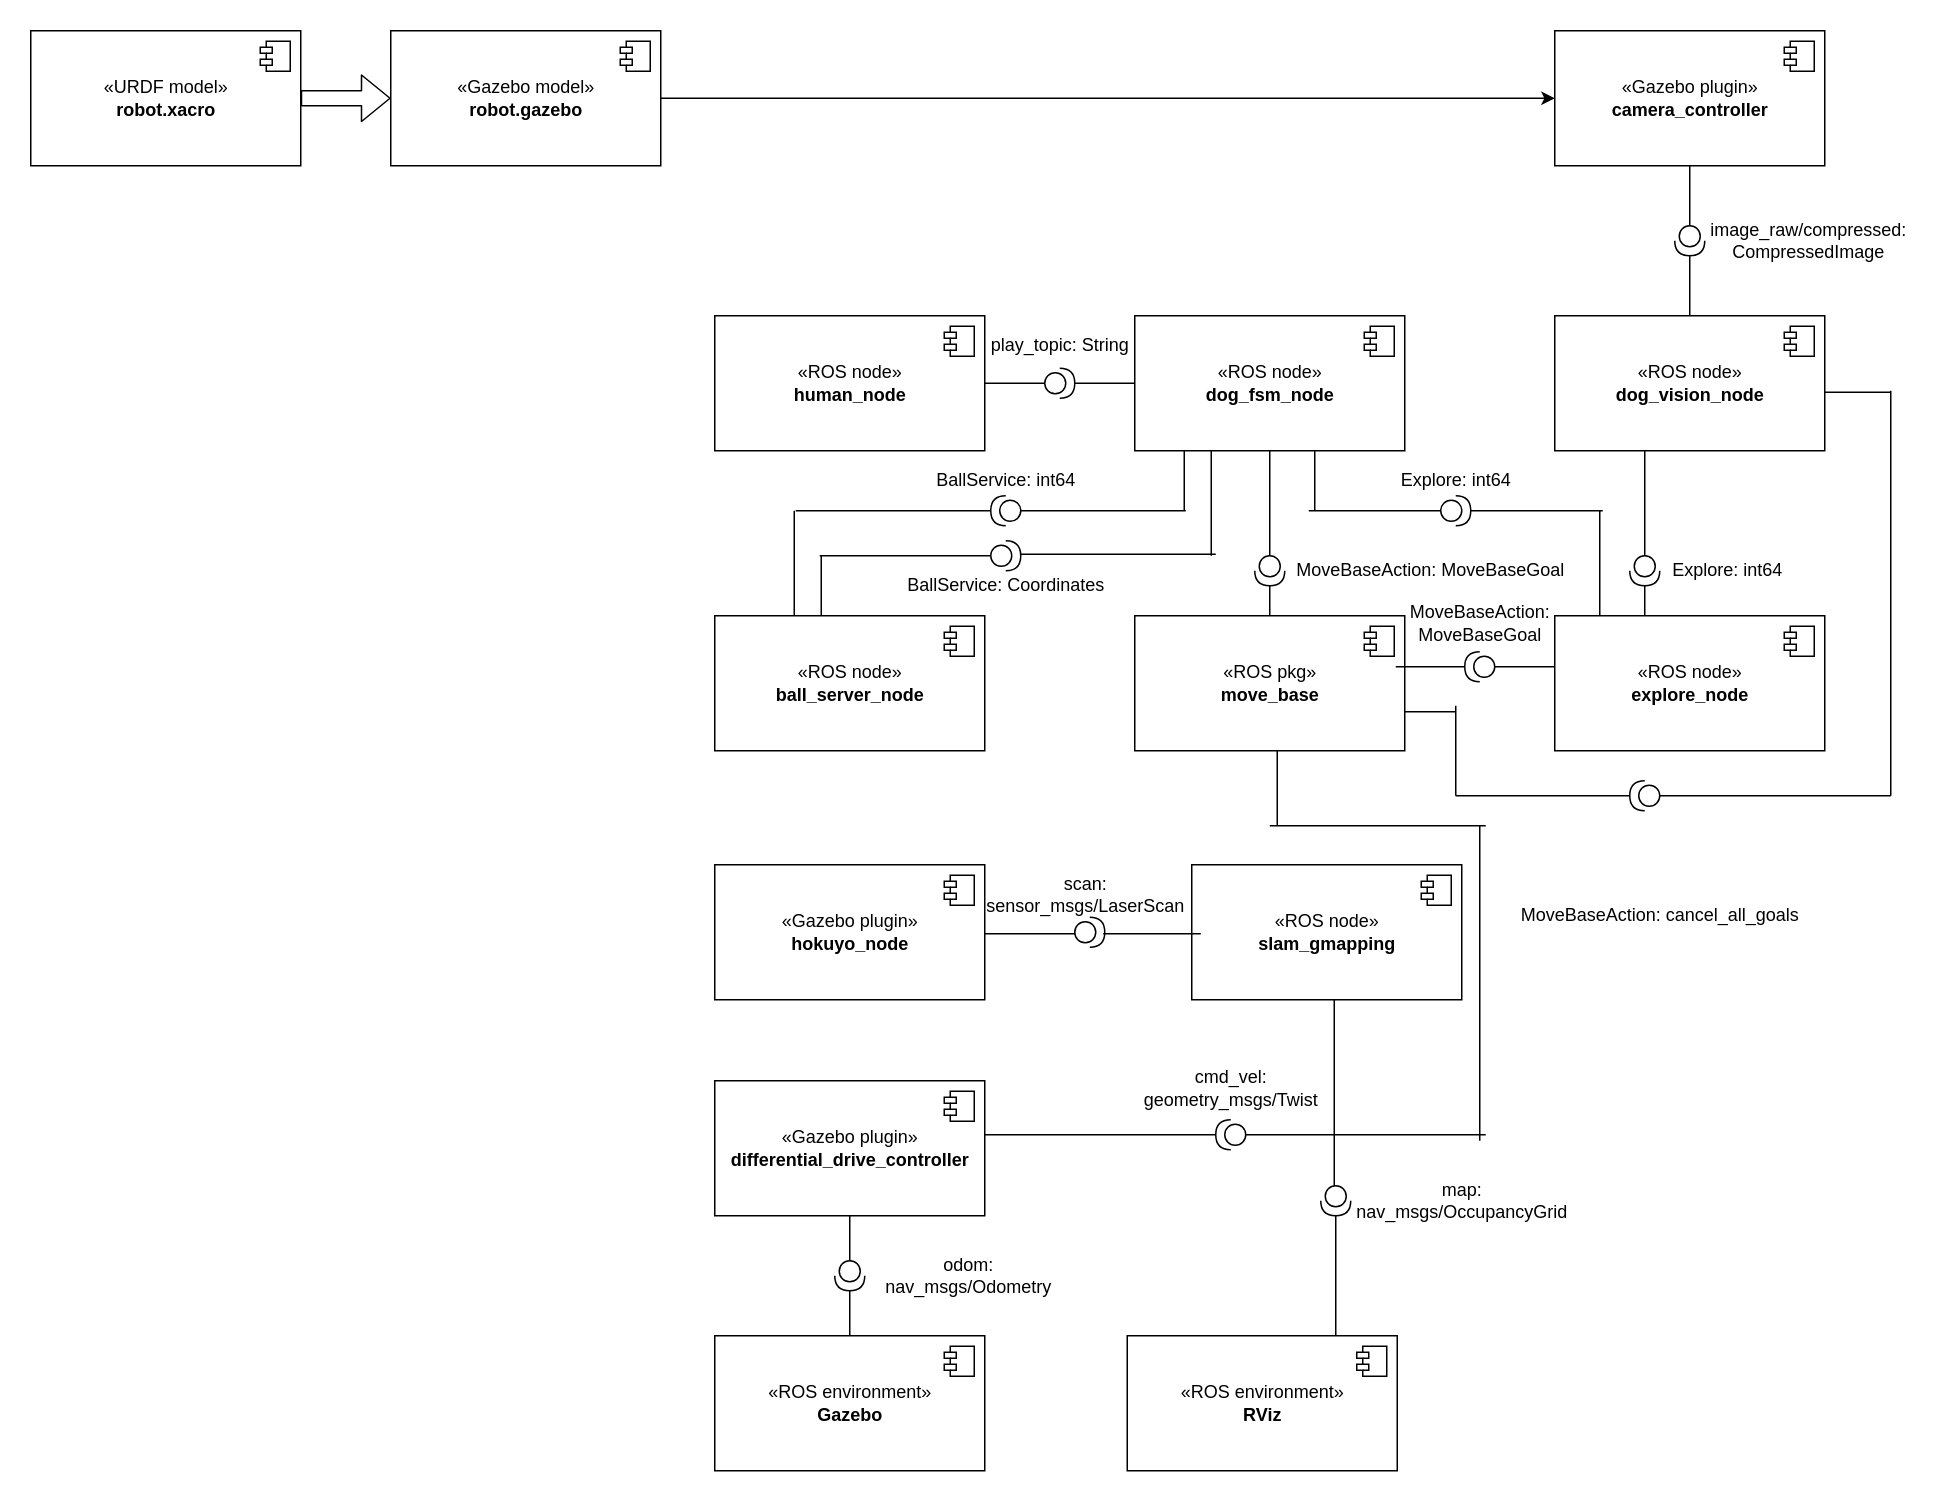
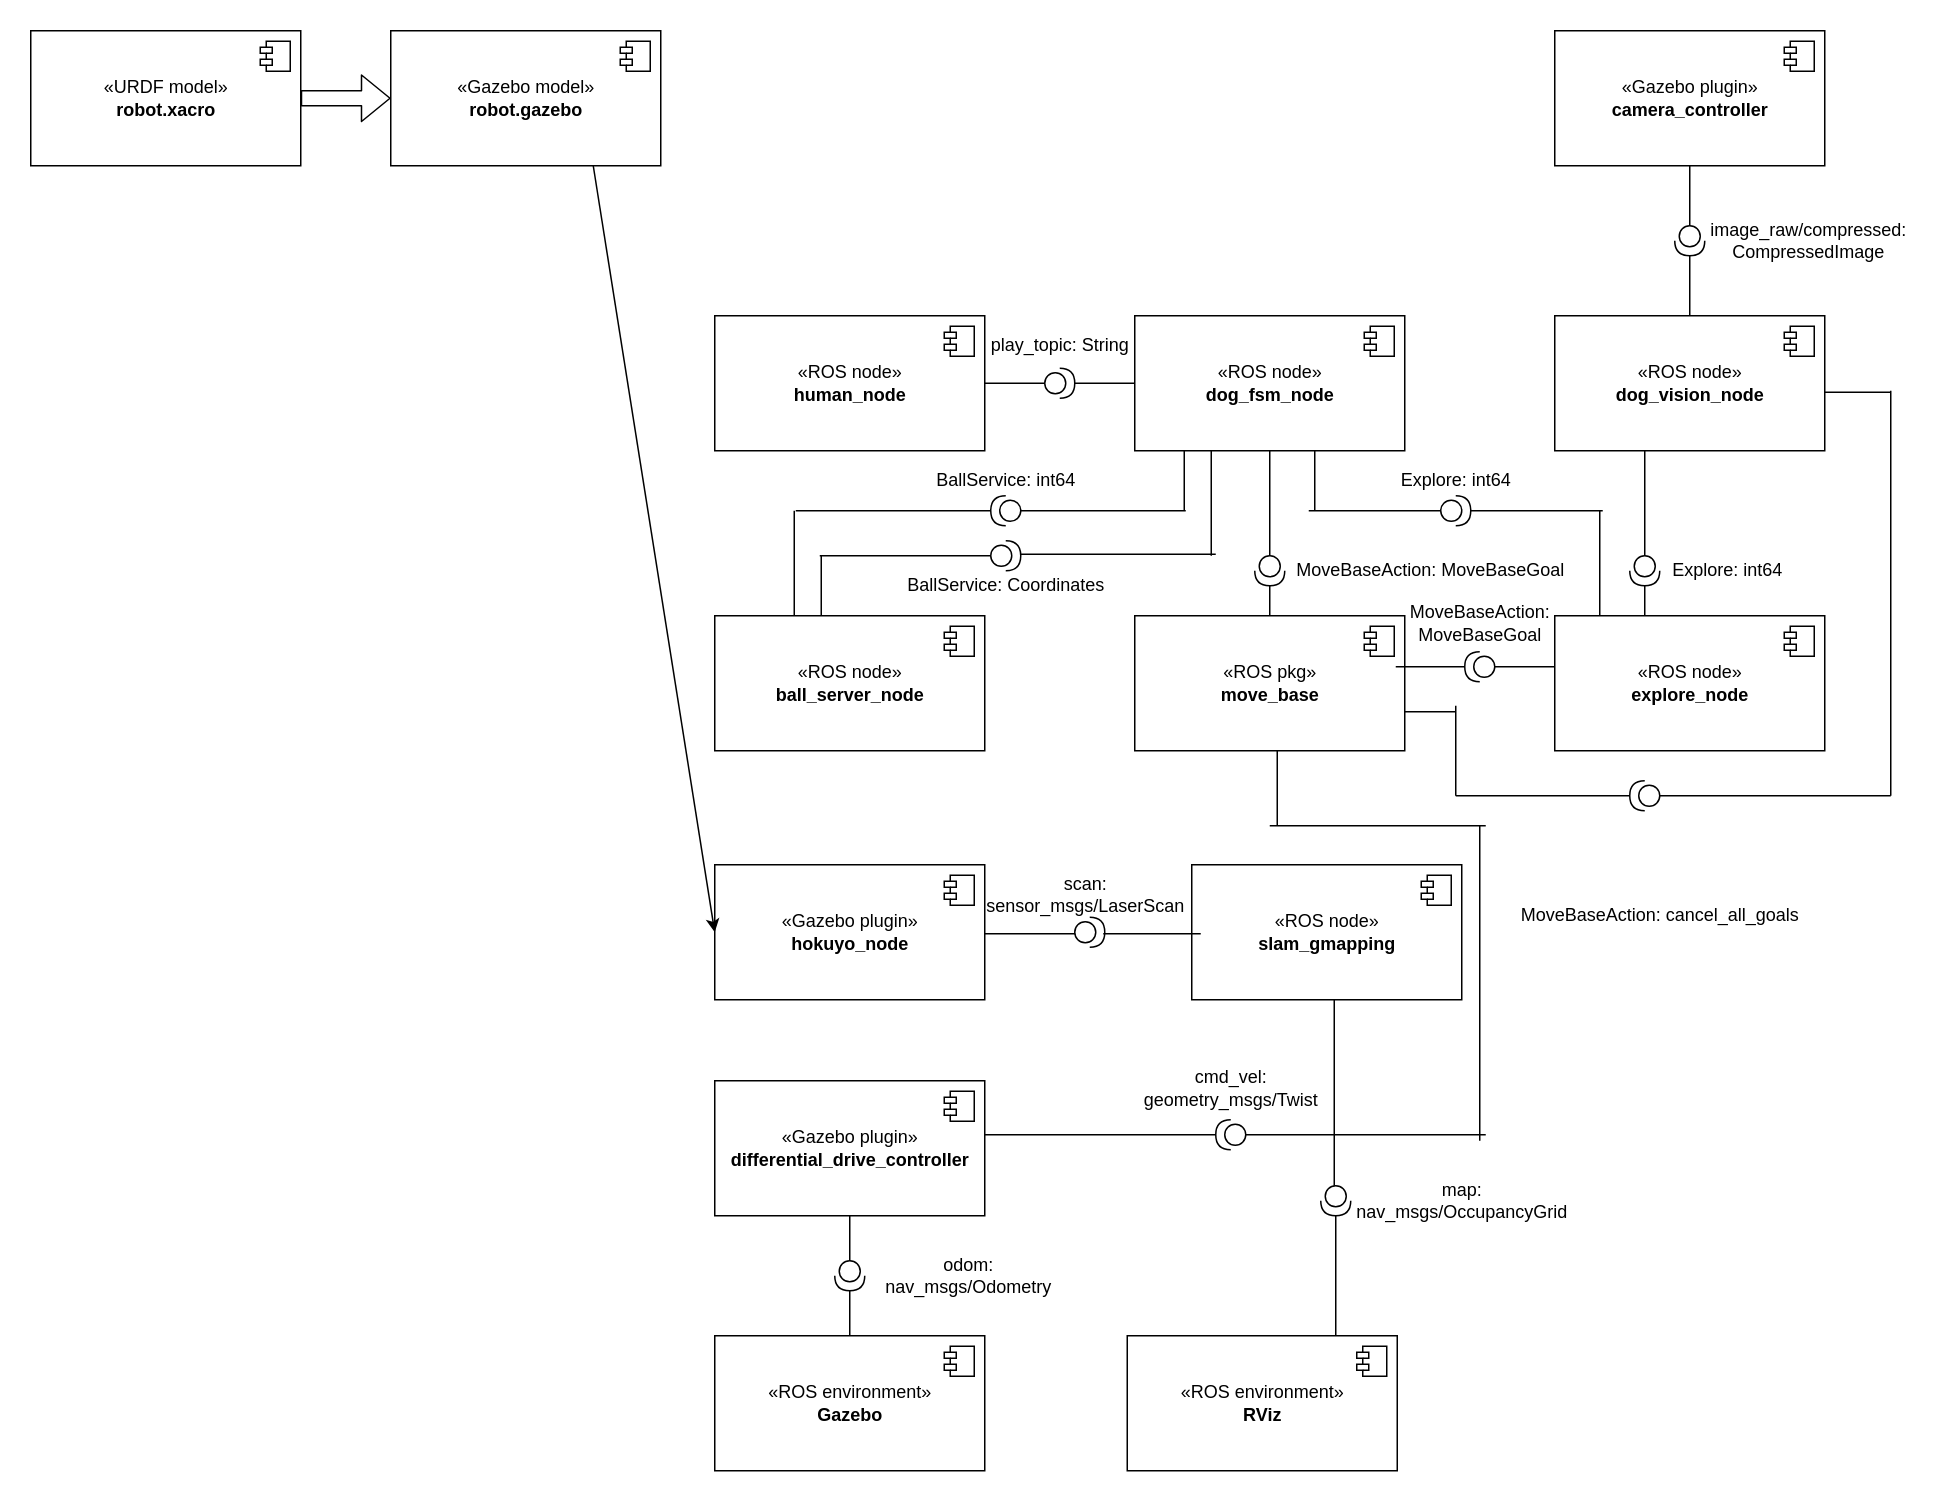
(1103, 98) -> none
none -> (653, 544)
